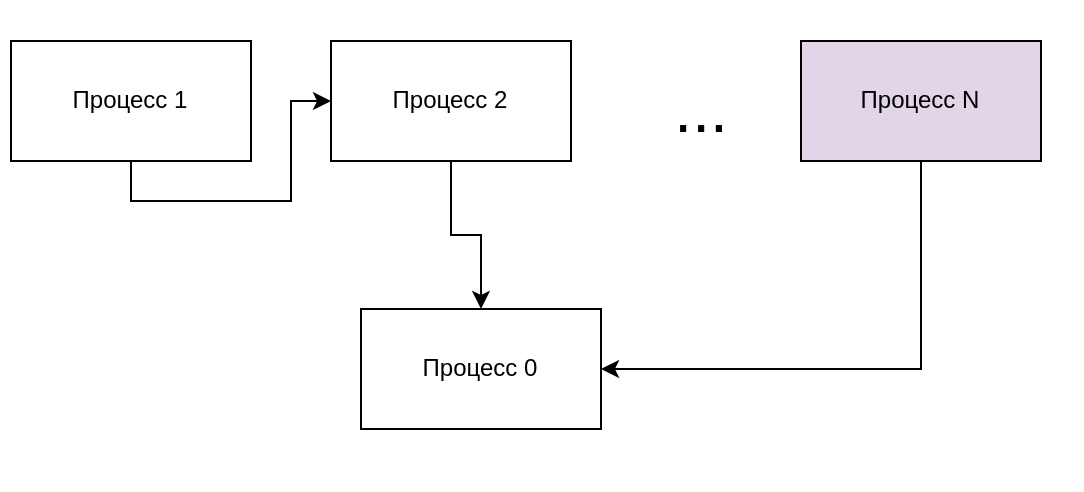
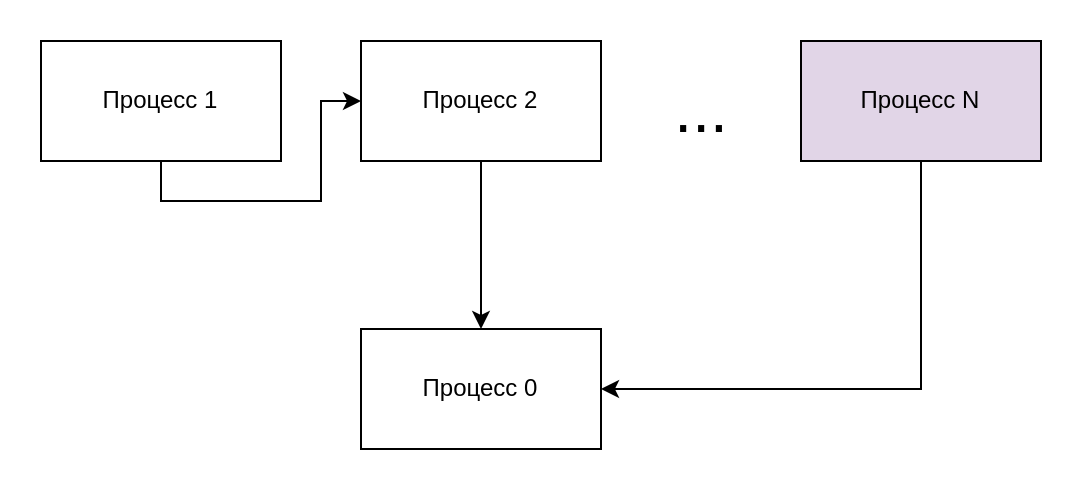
(131, 101) -> (161, 101)
(451, 101) -> (481, 101)
(481, 369) -> (481, 389)
